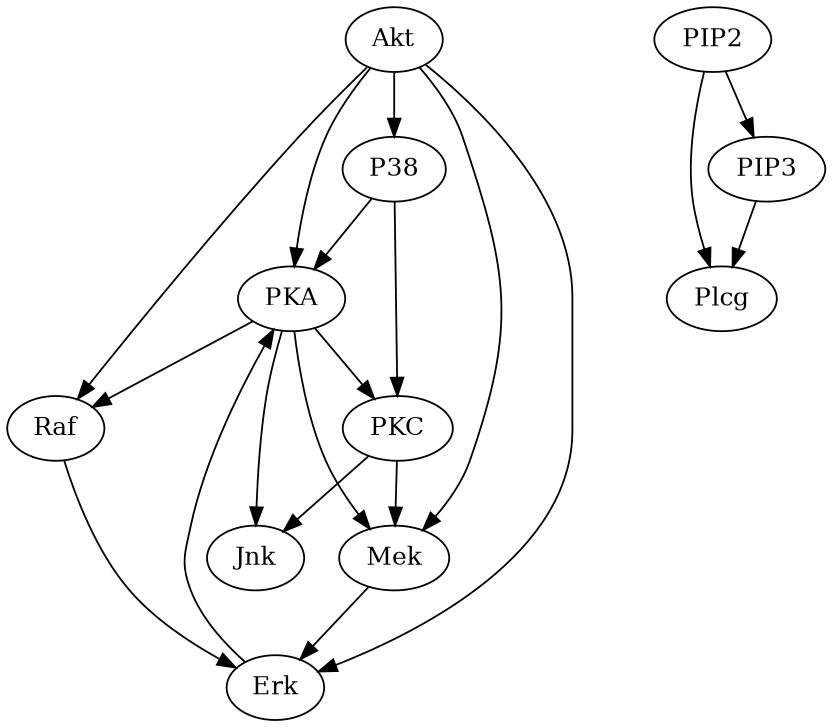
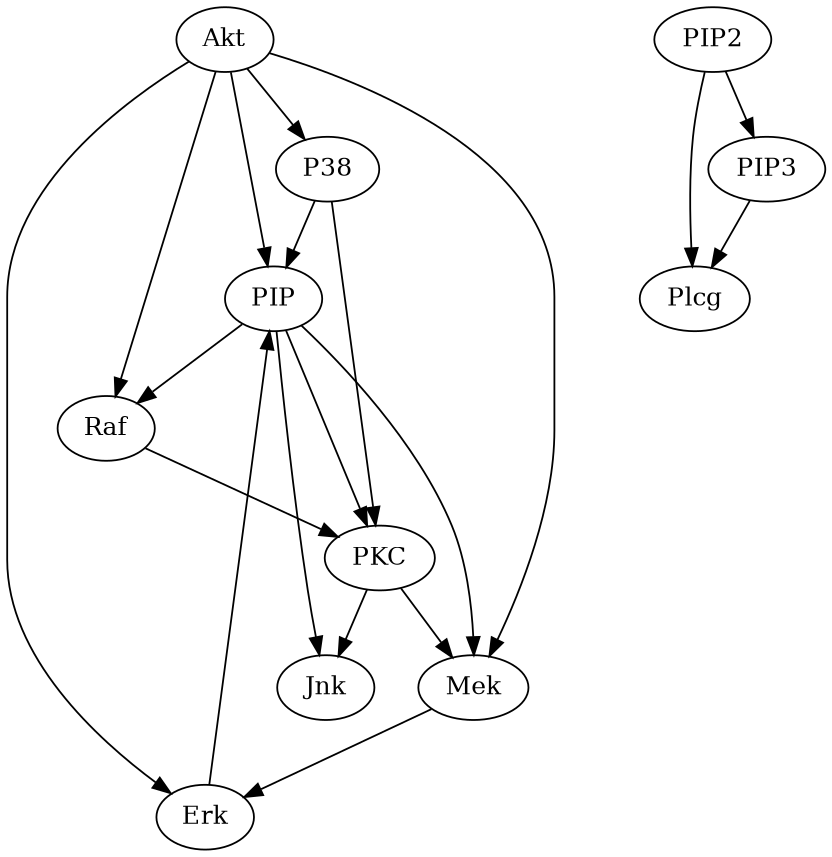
(292, 299) -> (274, 299)
(119, 577) -> (233, 489)
